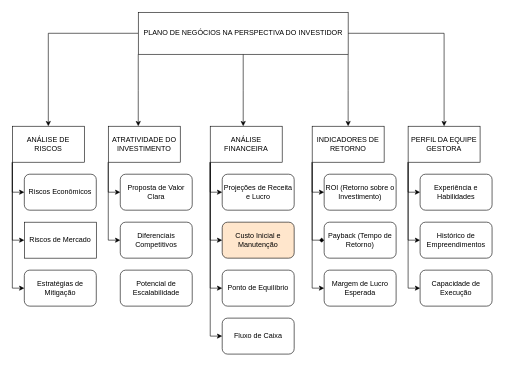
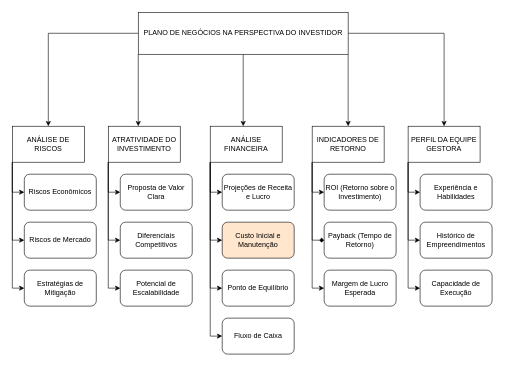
(60, 240) -> (60, 240)
none -> (110, 288)
